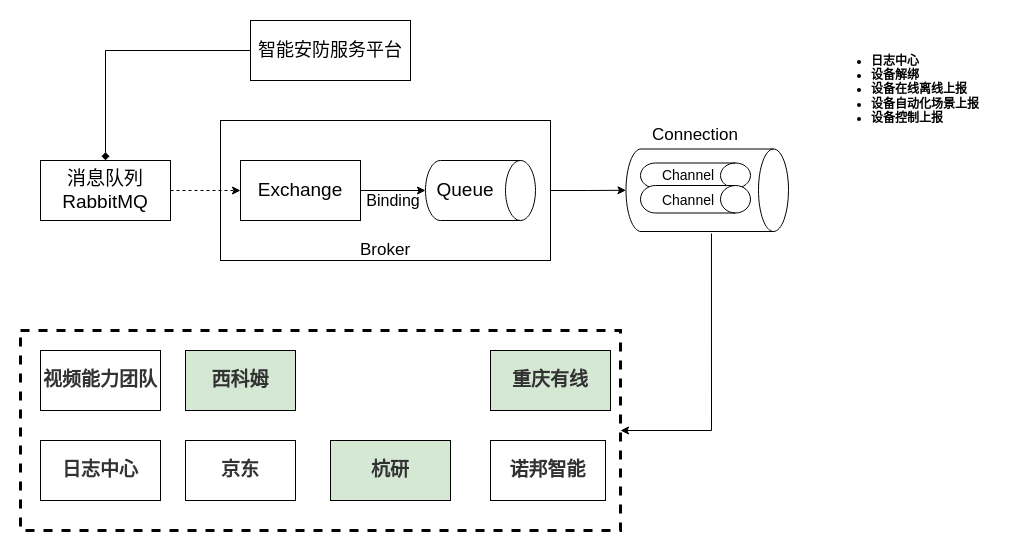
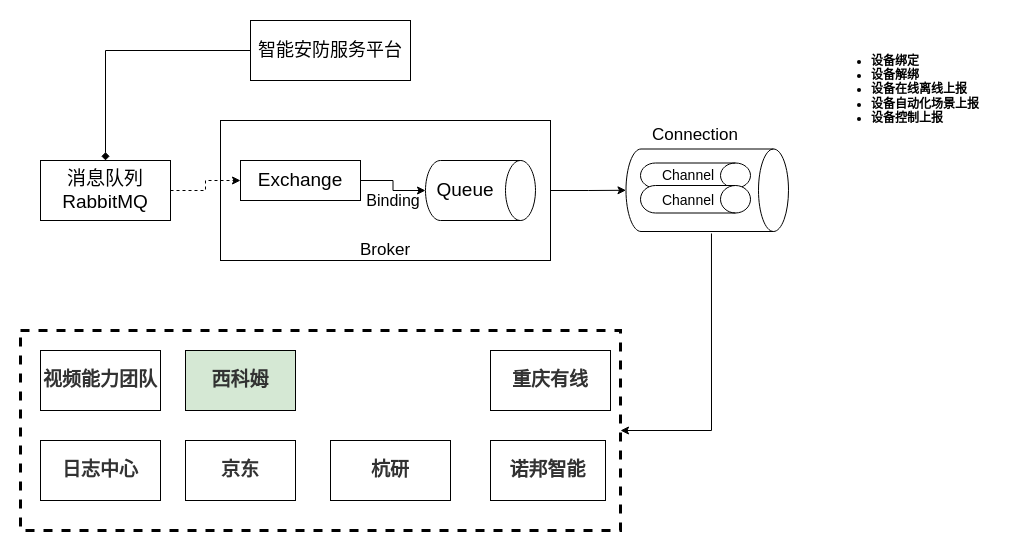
(906, 90) -> (906, 90)
(301, 191) -> (301, 181)
(551, 381) -> (551, 381)
(391, 471) -> (391, 471)
